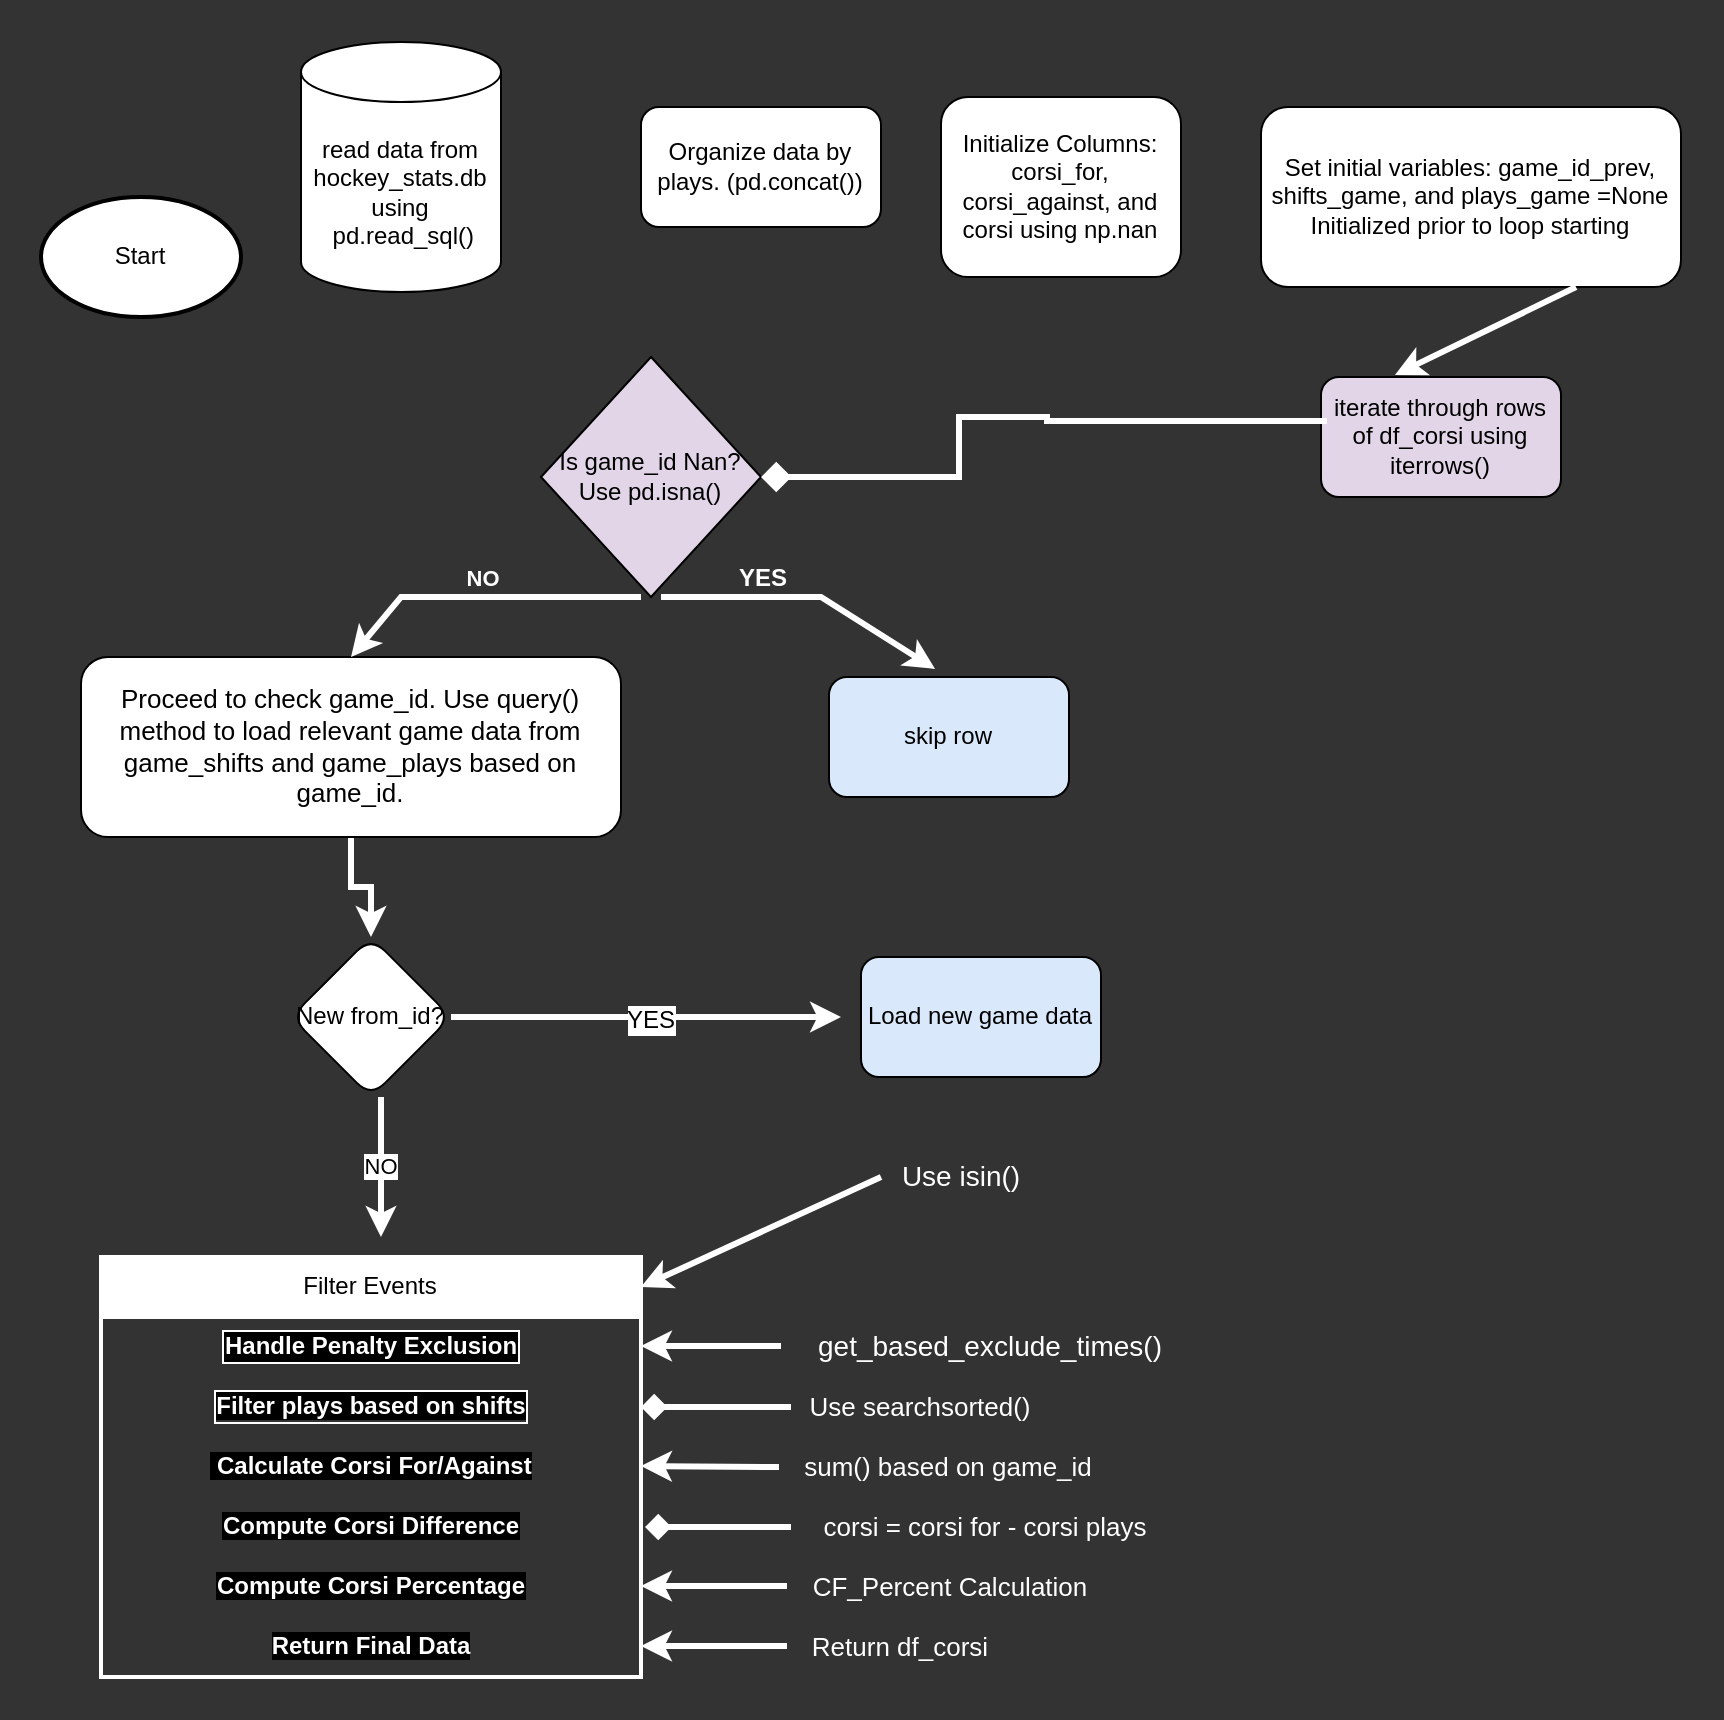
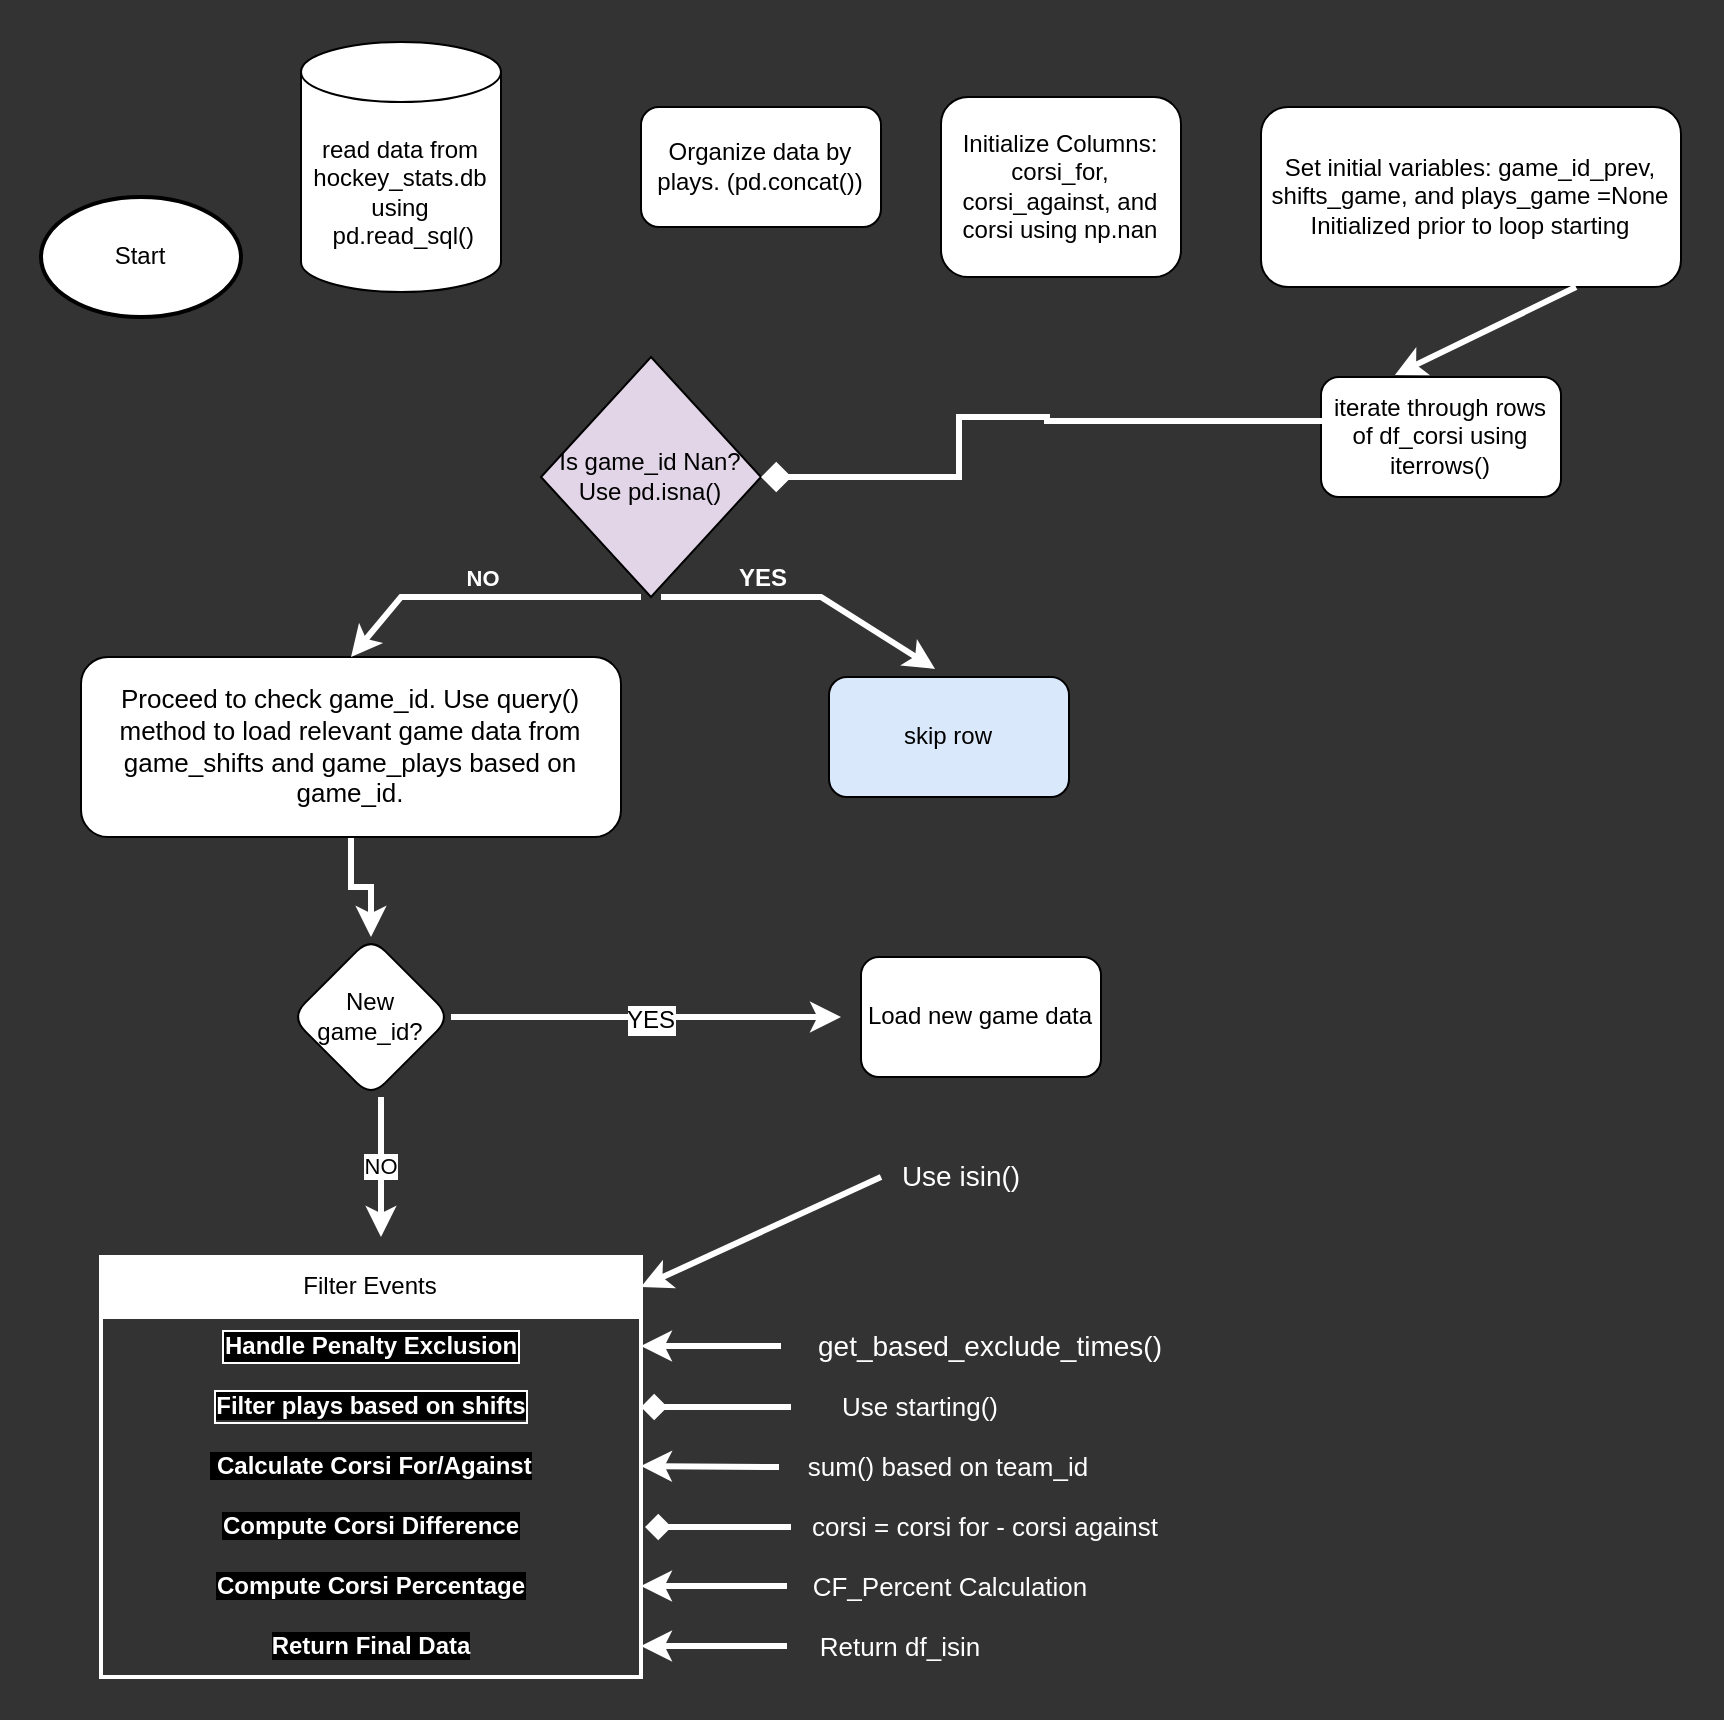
(1441, 437) -> (1441, 437)
(371, 1017) -> (371, 1017)
(981, 1017) -> (981, 1017)
(921, 1407) -> (921, 1407)
(949, 1467) -> (949, 1467)
(986, 1527) -> (986, 1527)
(901, 1647) -> (901, 1647)
